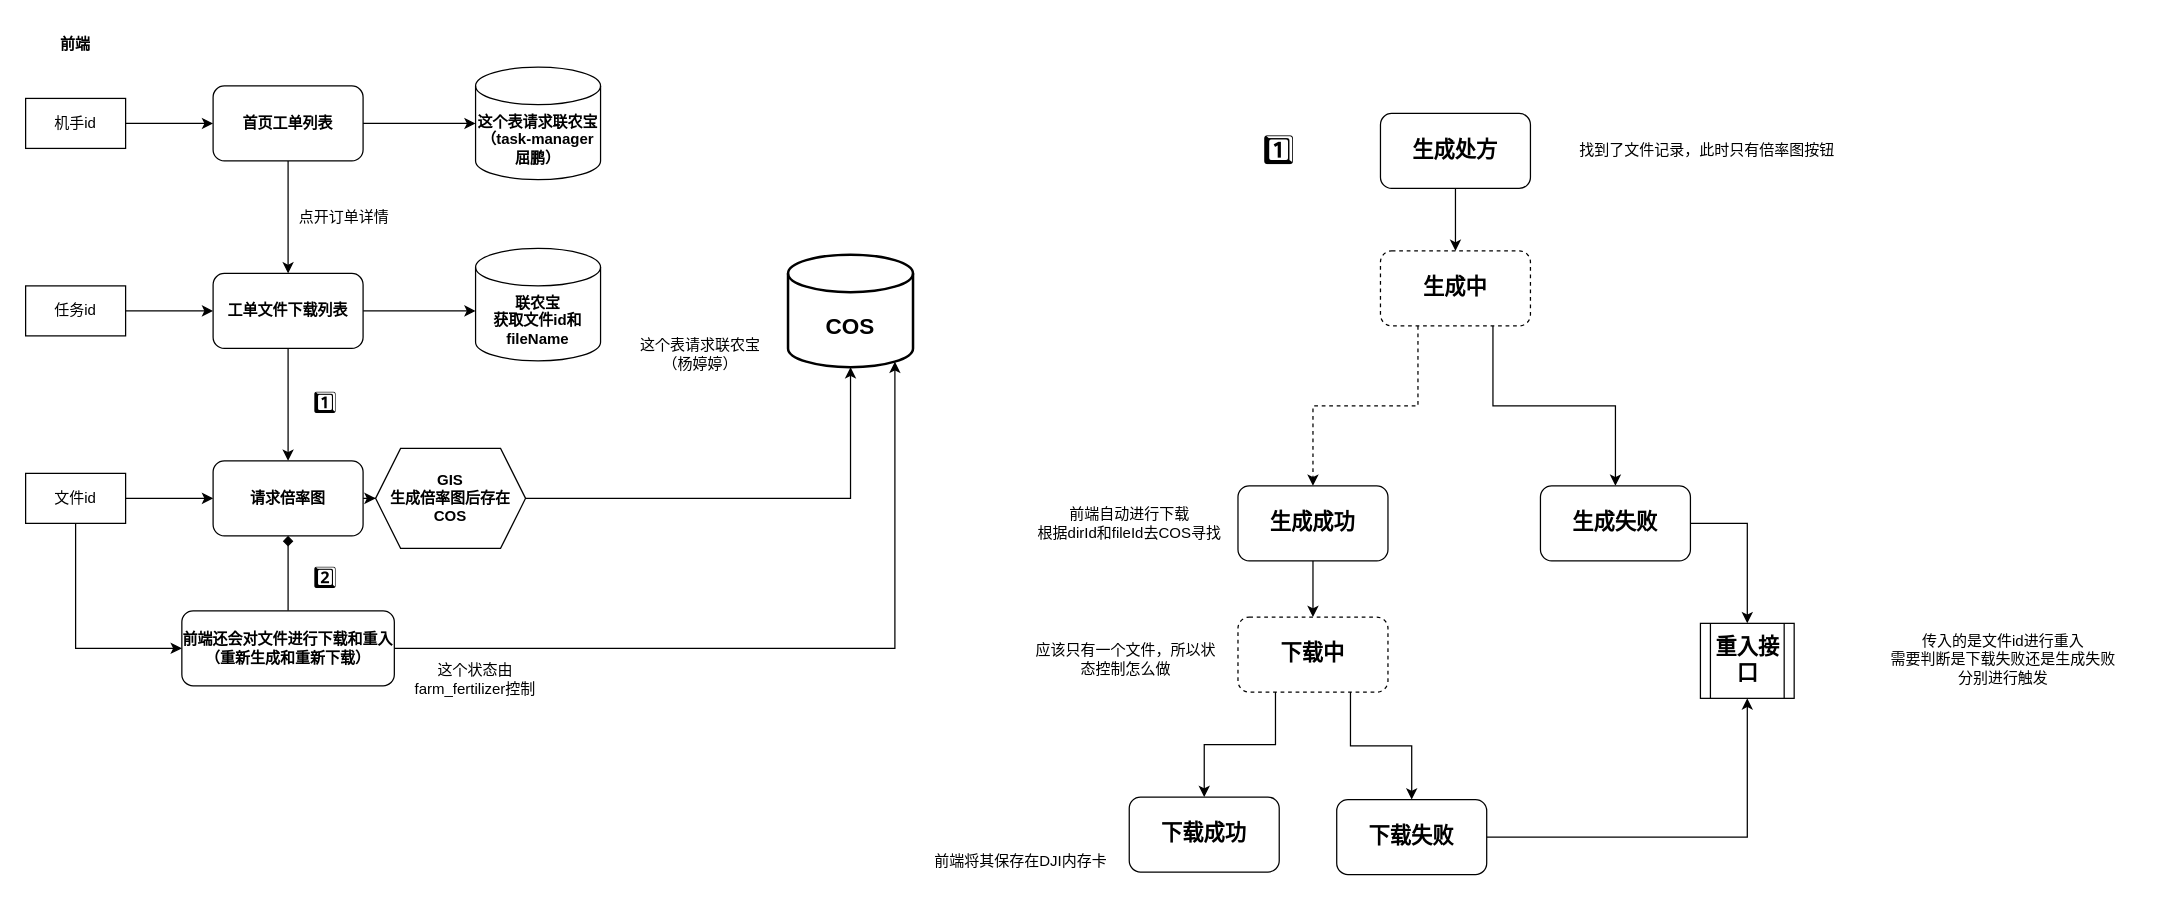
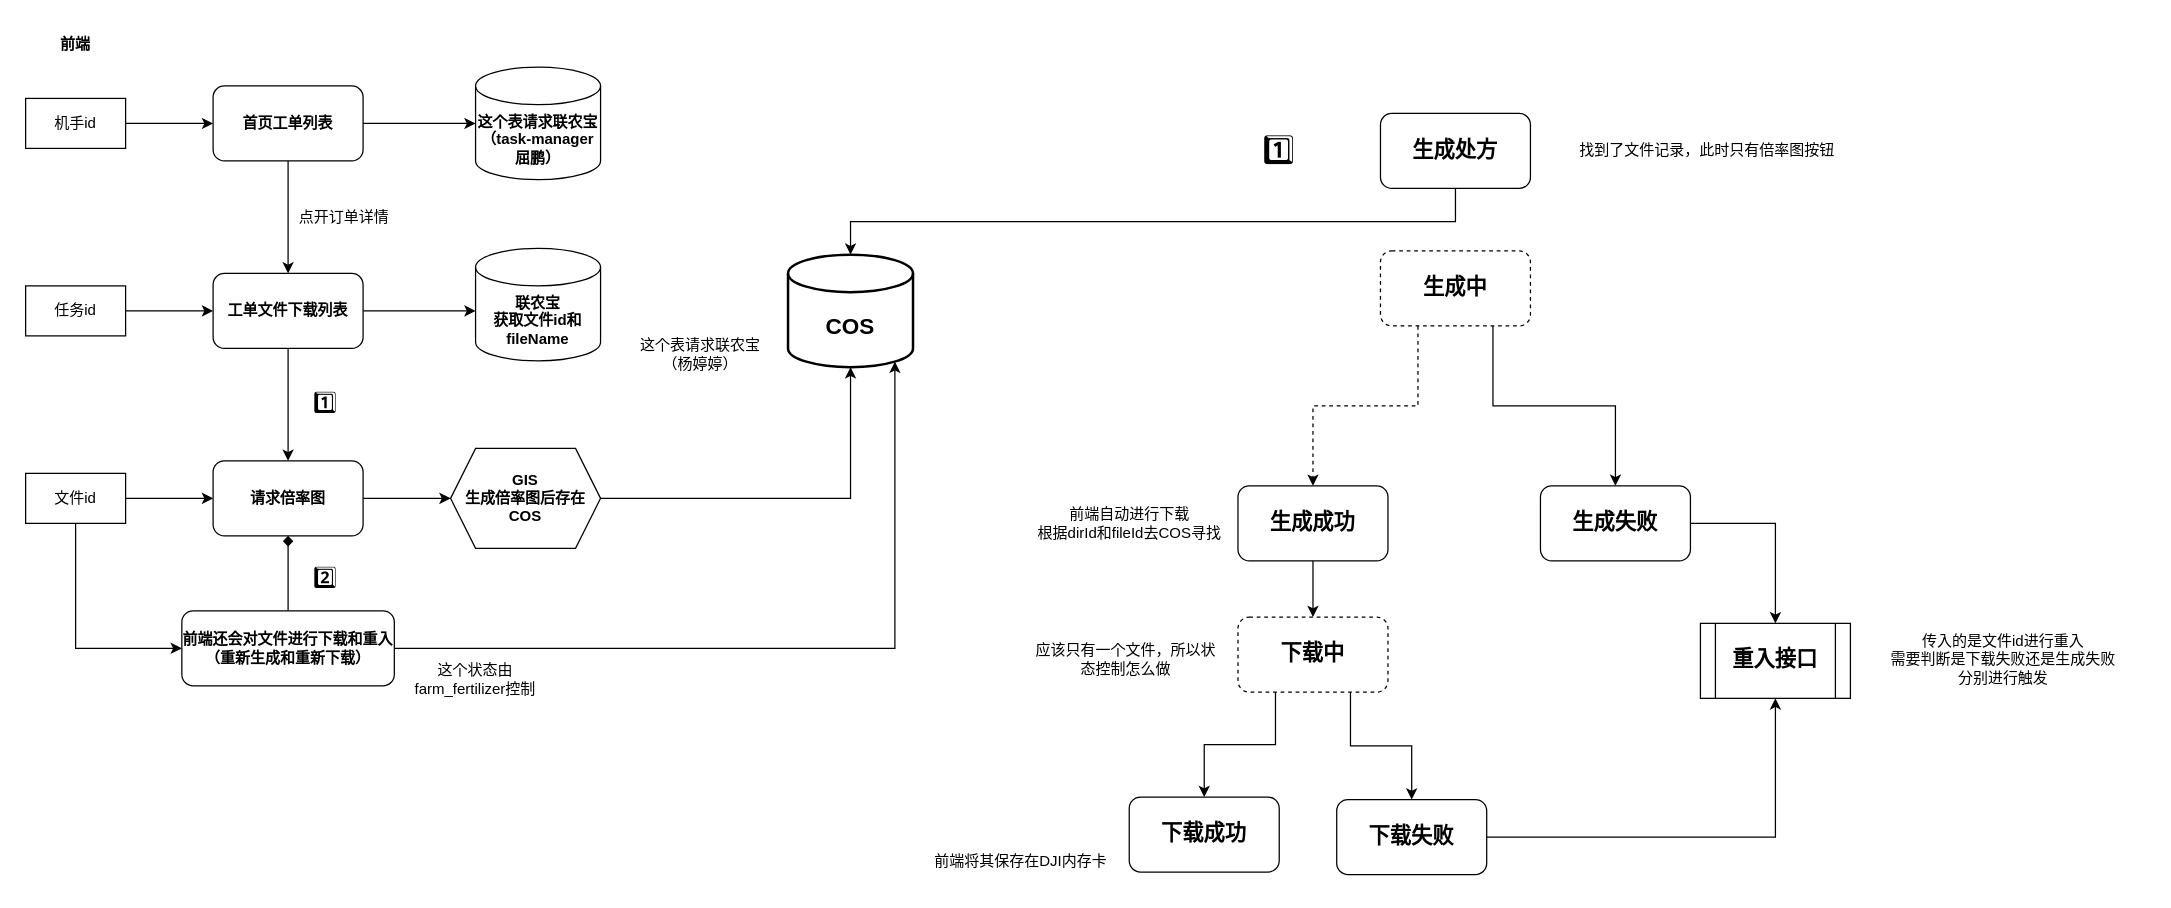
(1456, 231) -> (1142, 221)
(451, 498) -> (526, 498)
(1748, 661) -> (1776, 661)
